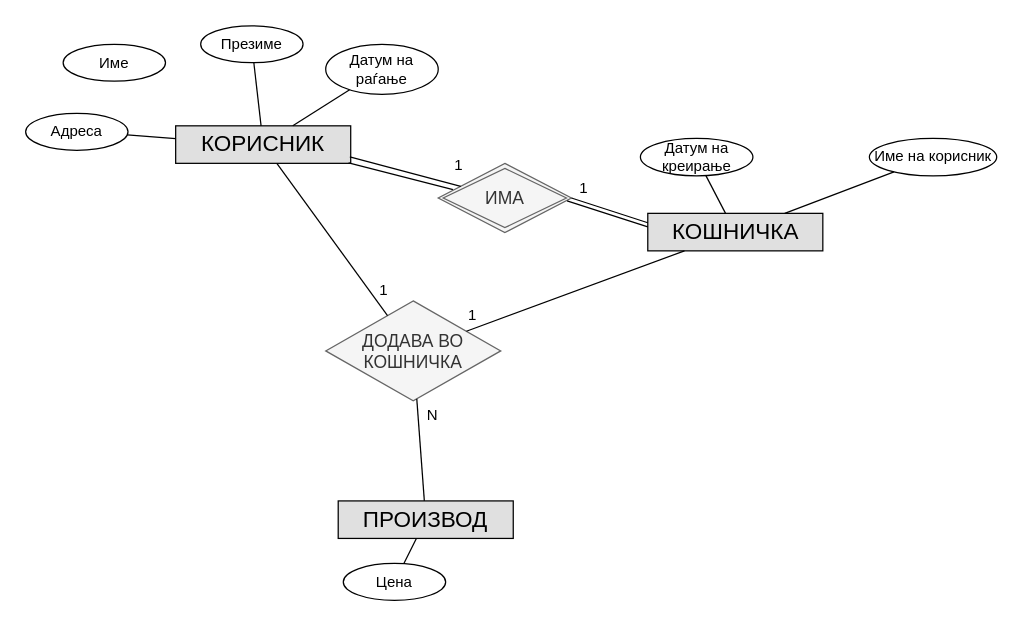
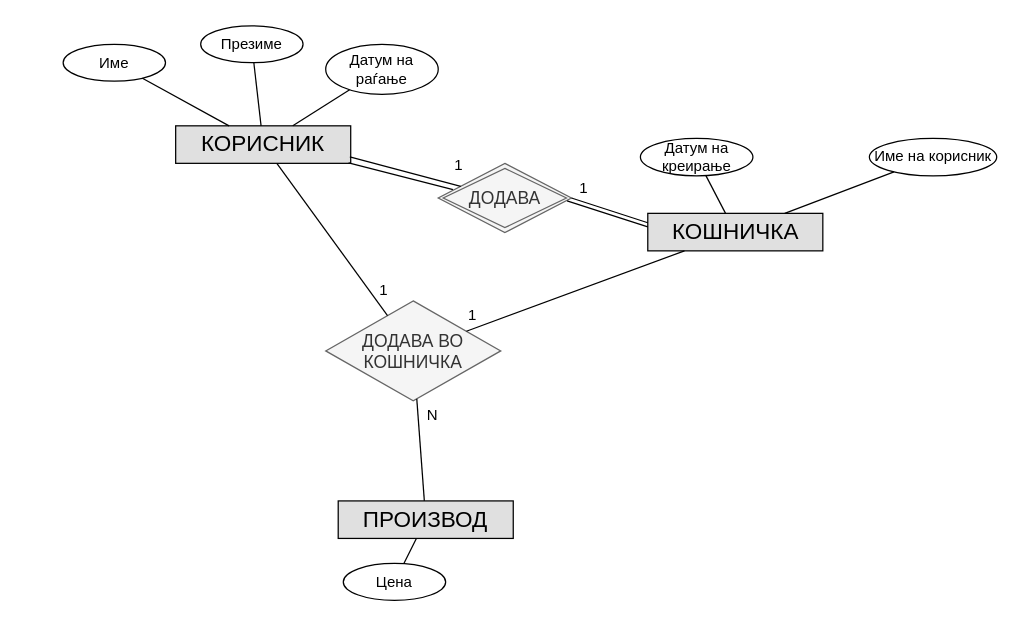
none -> (186, 102)
(77, 132) -> none
(151, 137) -> none
(505, 198) -> (505, 198)
